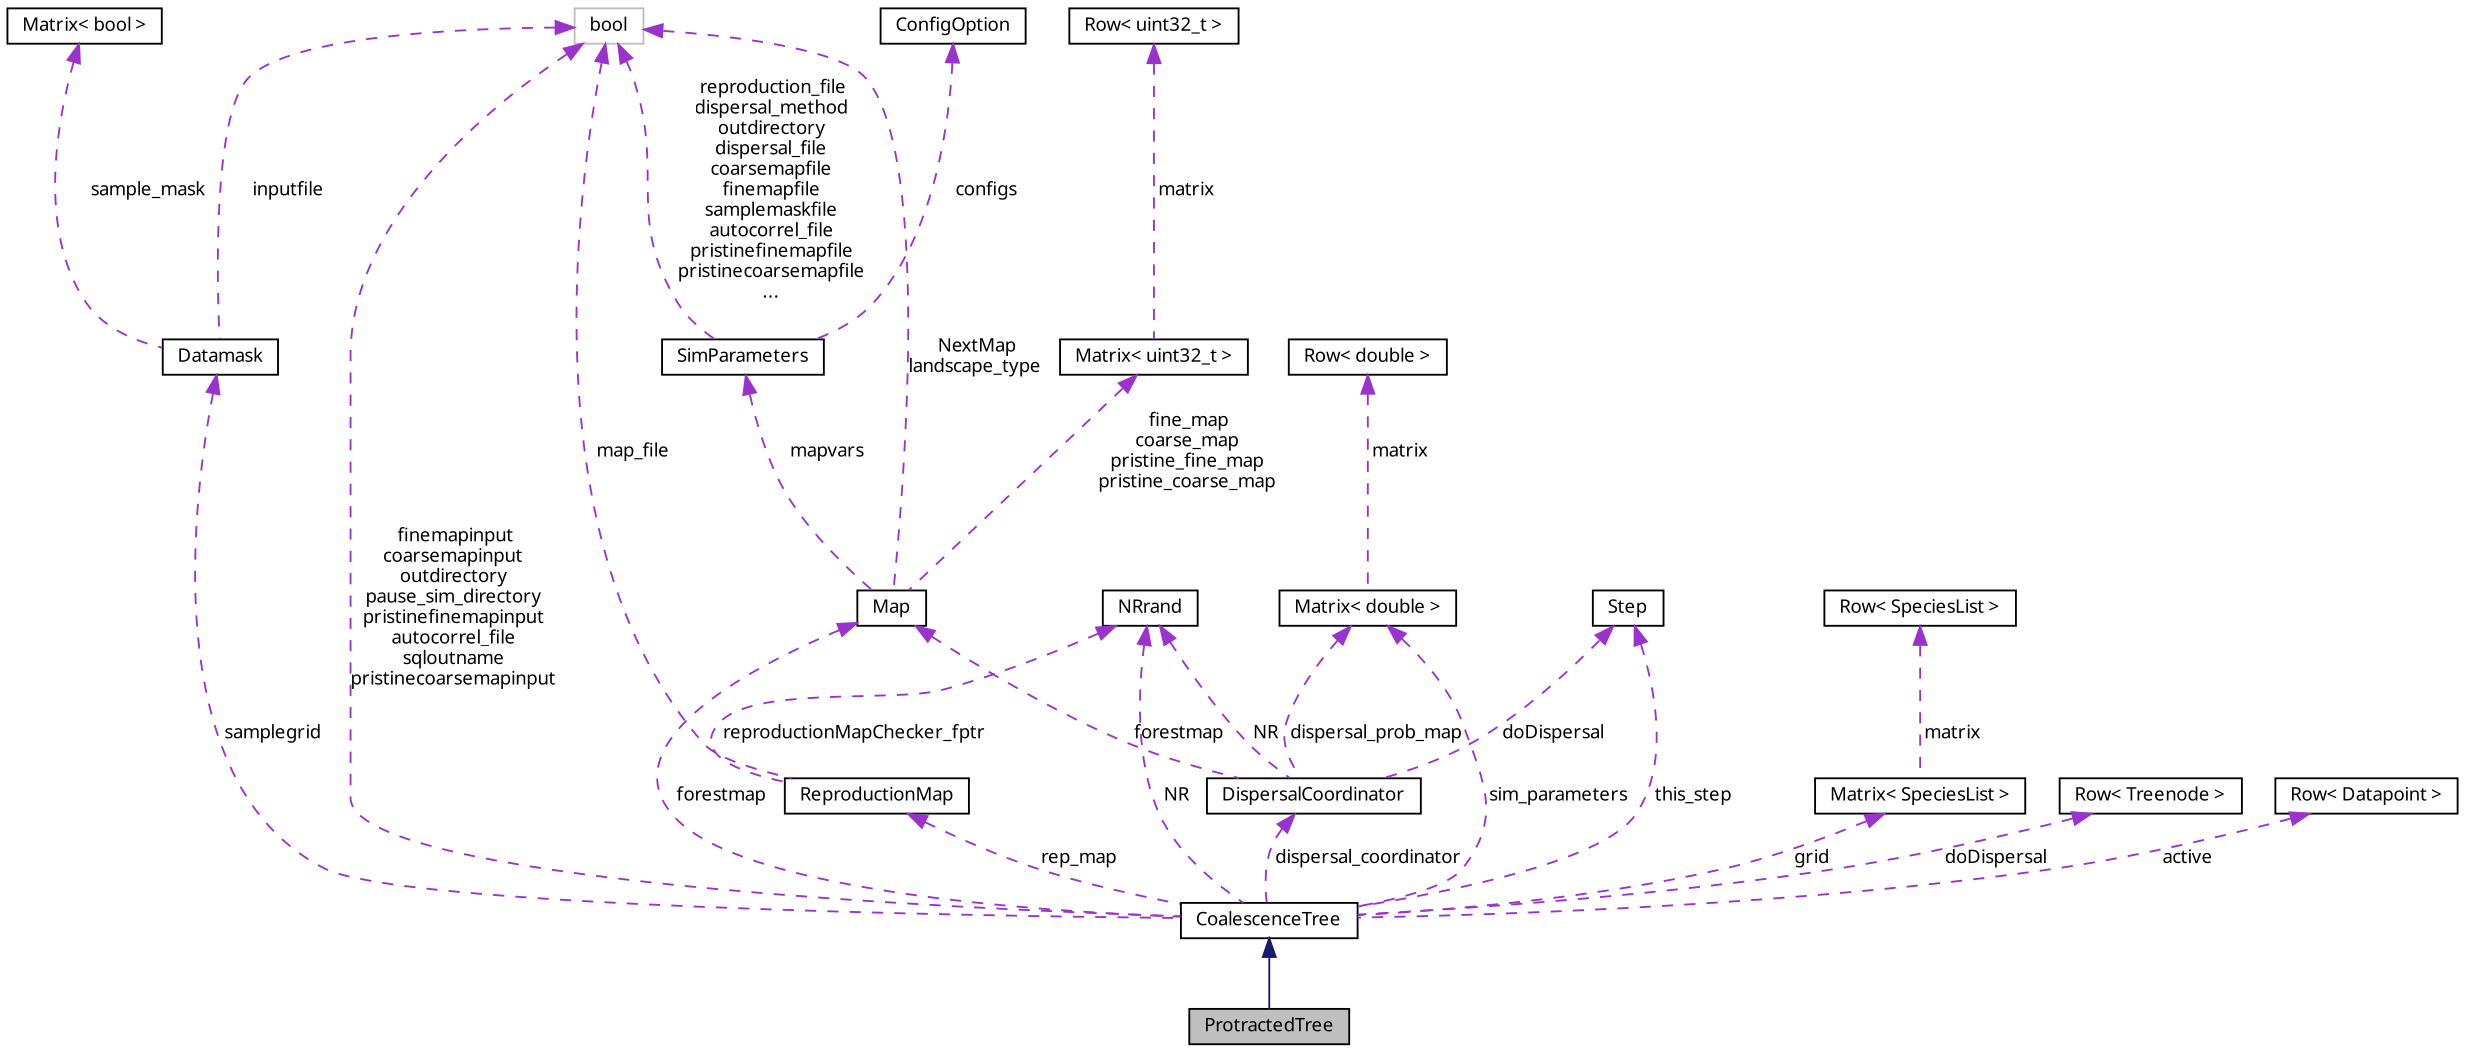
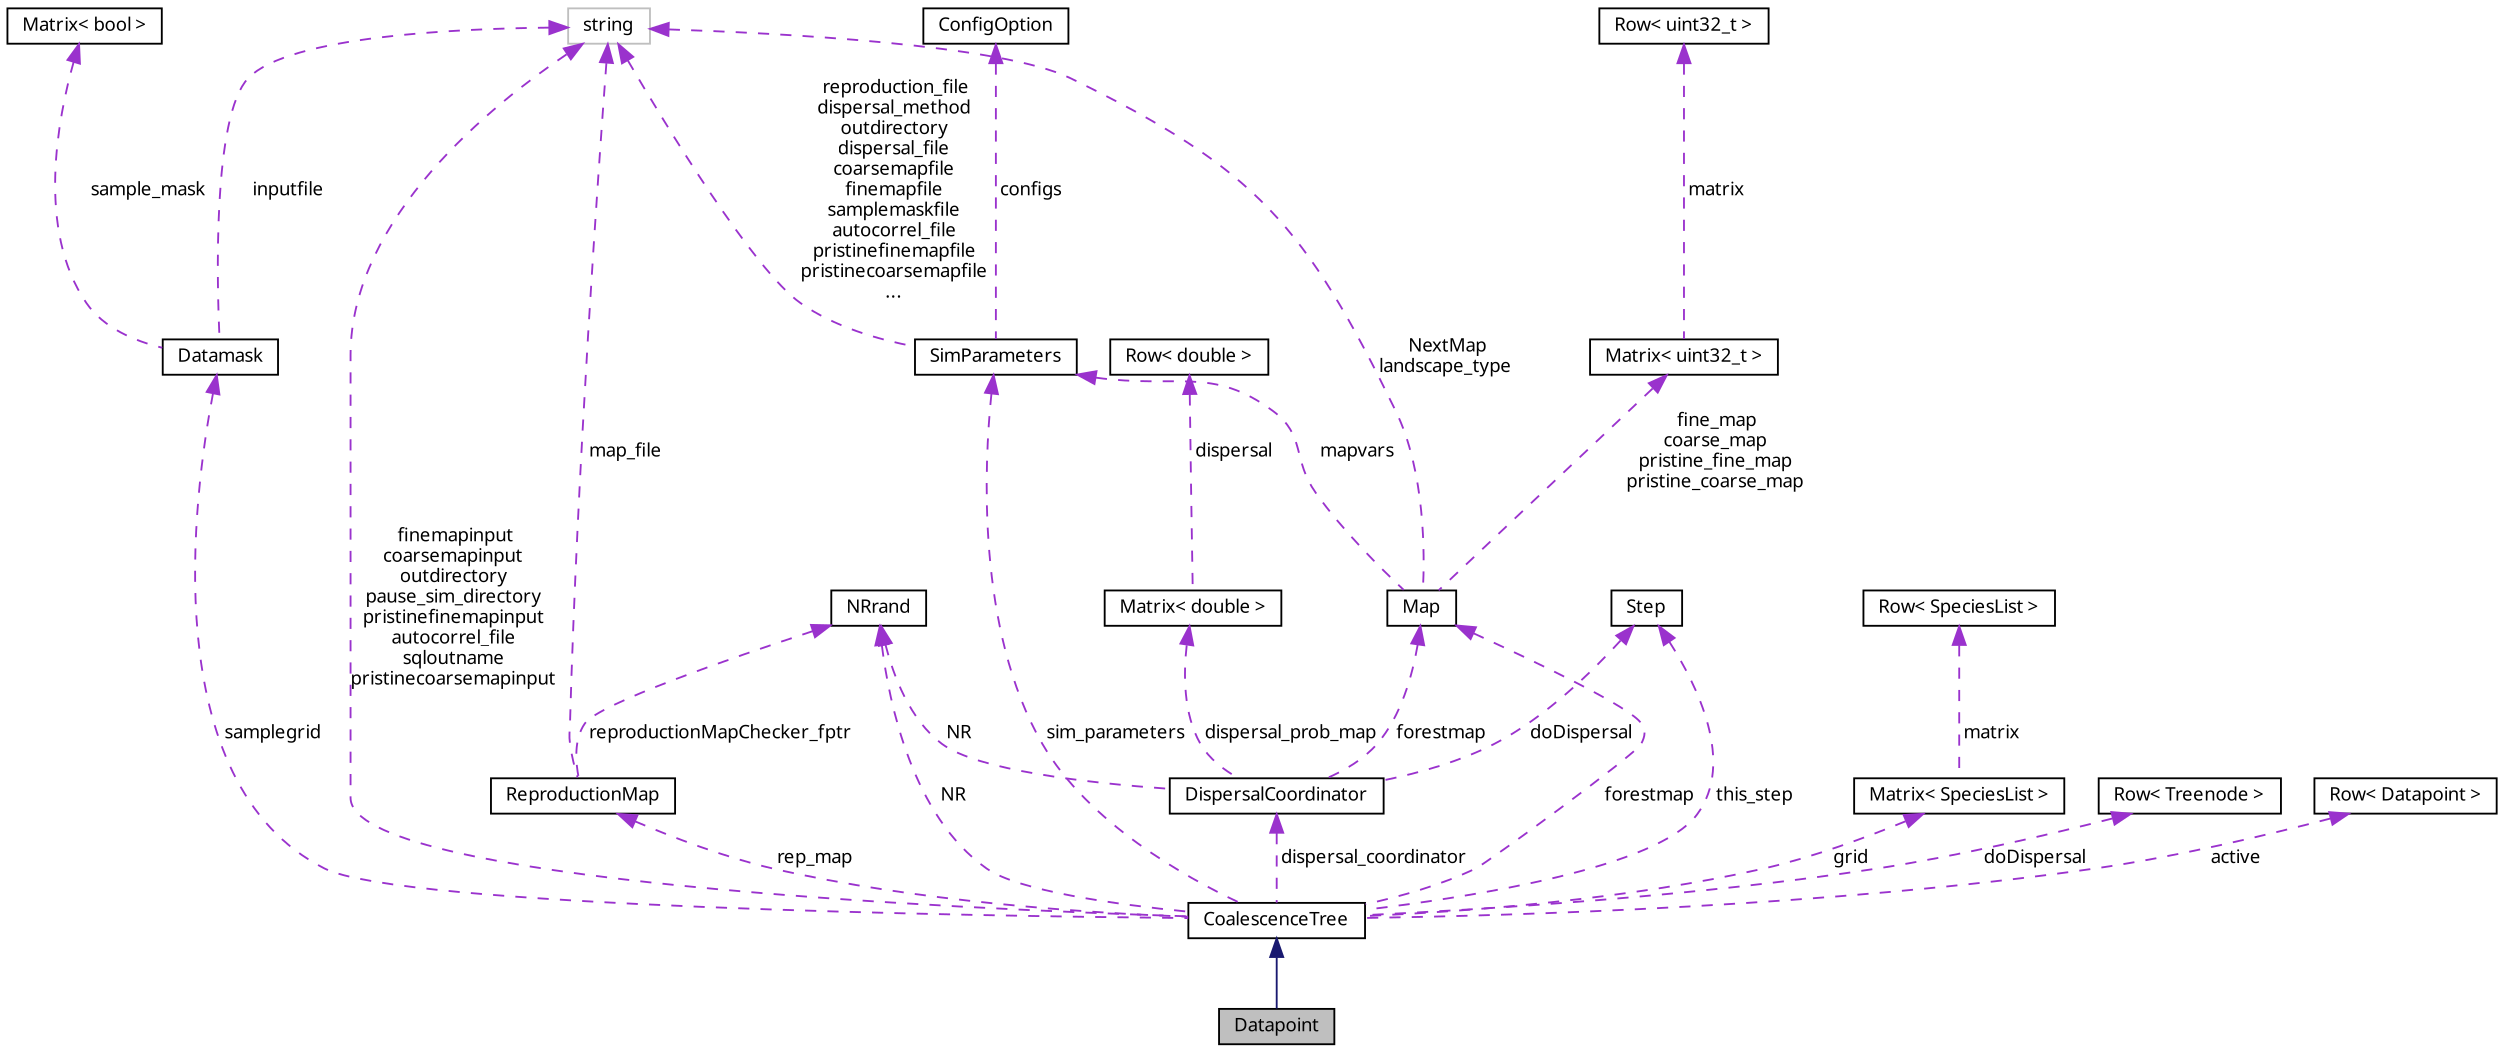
(609, 26) -> (609, 26)
(1399, 452) -> (1232, 452)
(1486, 801) -> (1020, 698)
(1269, 1027) -> (1277, 1027)
